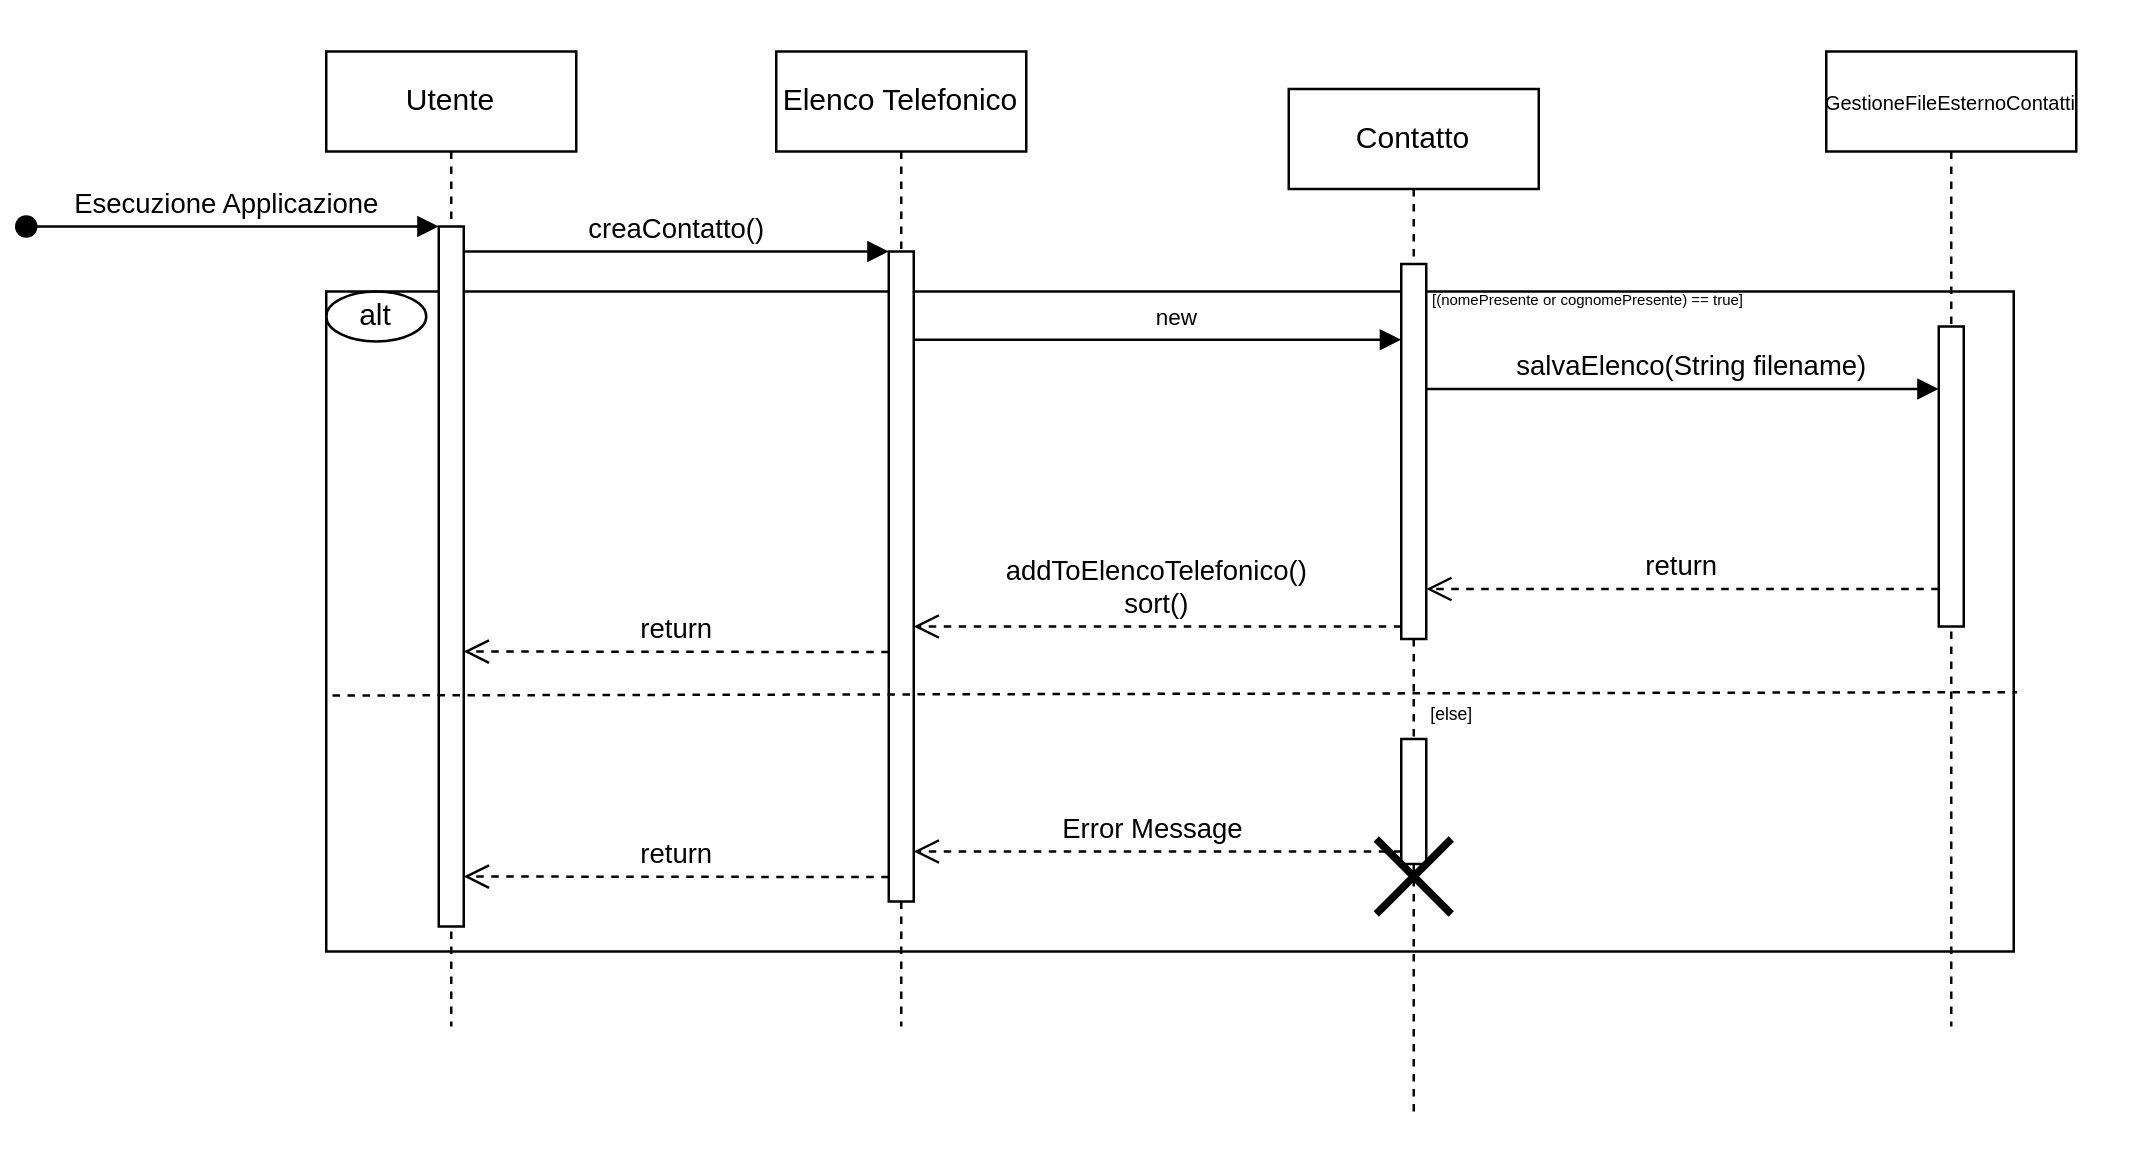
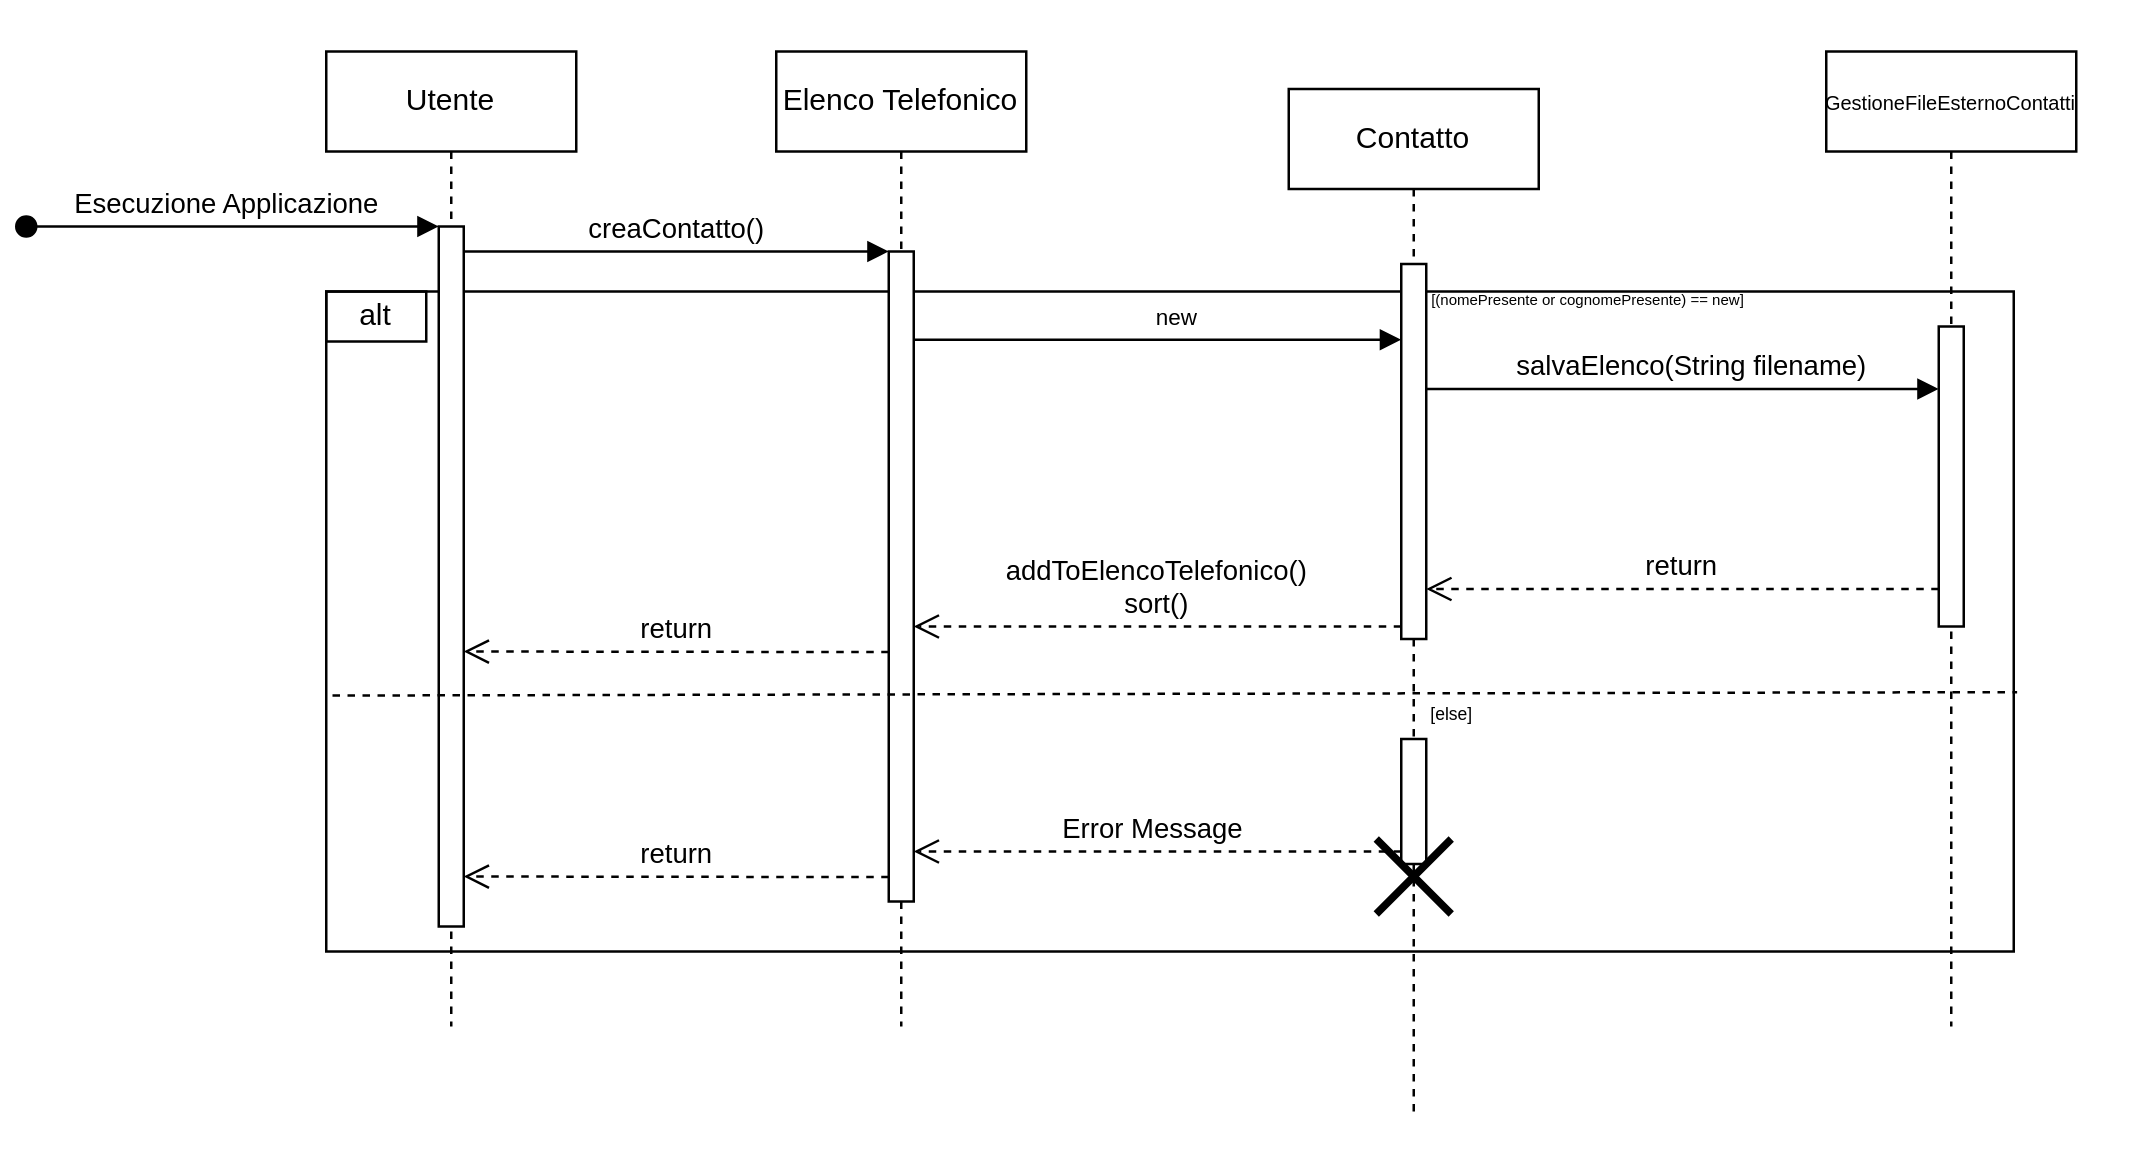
(1589, 296) -> (1589, 296)
(376, 316) -> (376, 316)
